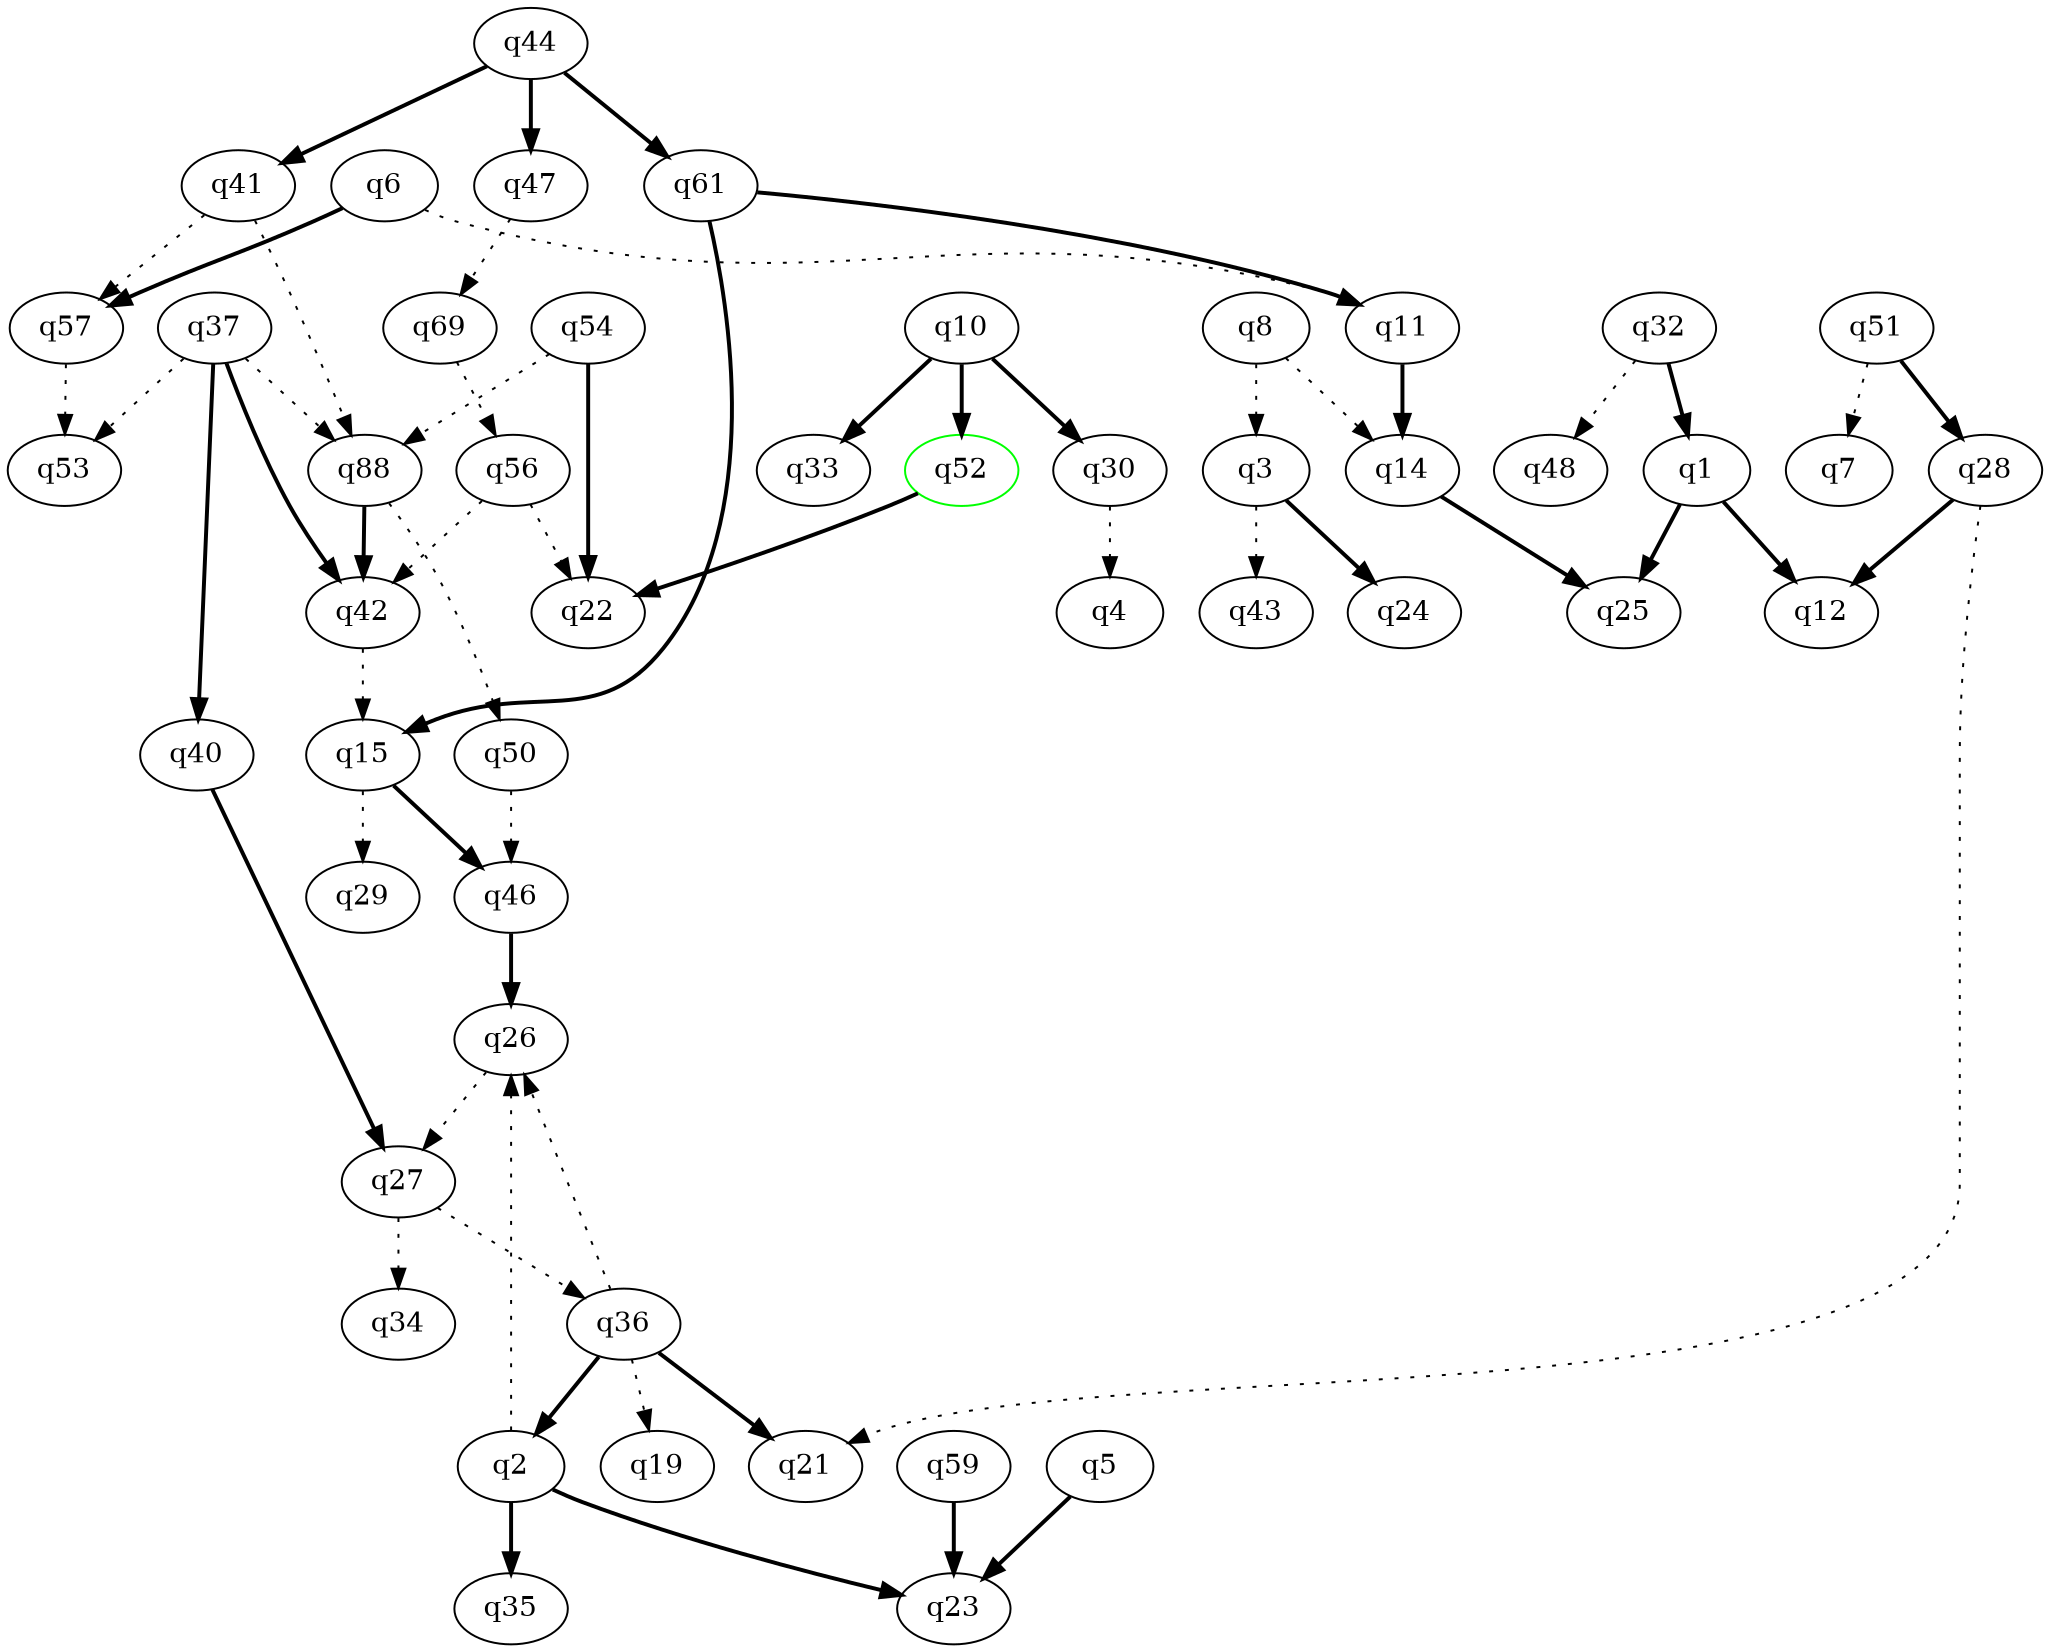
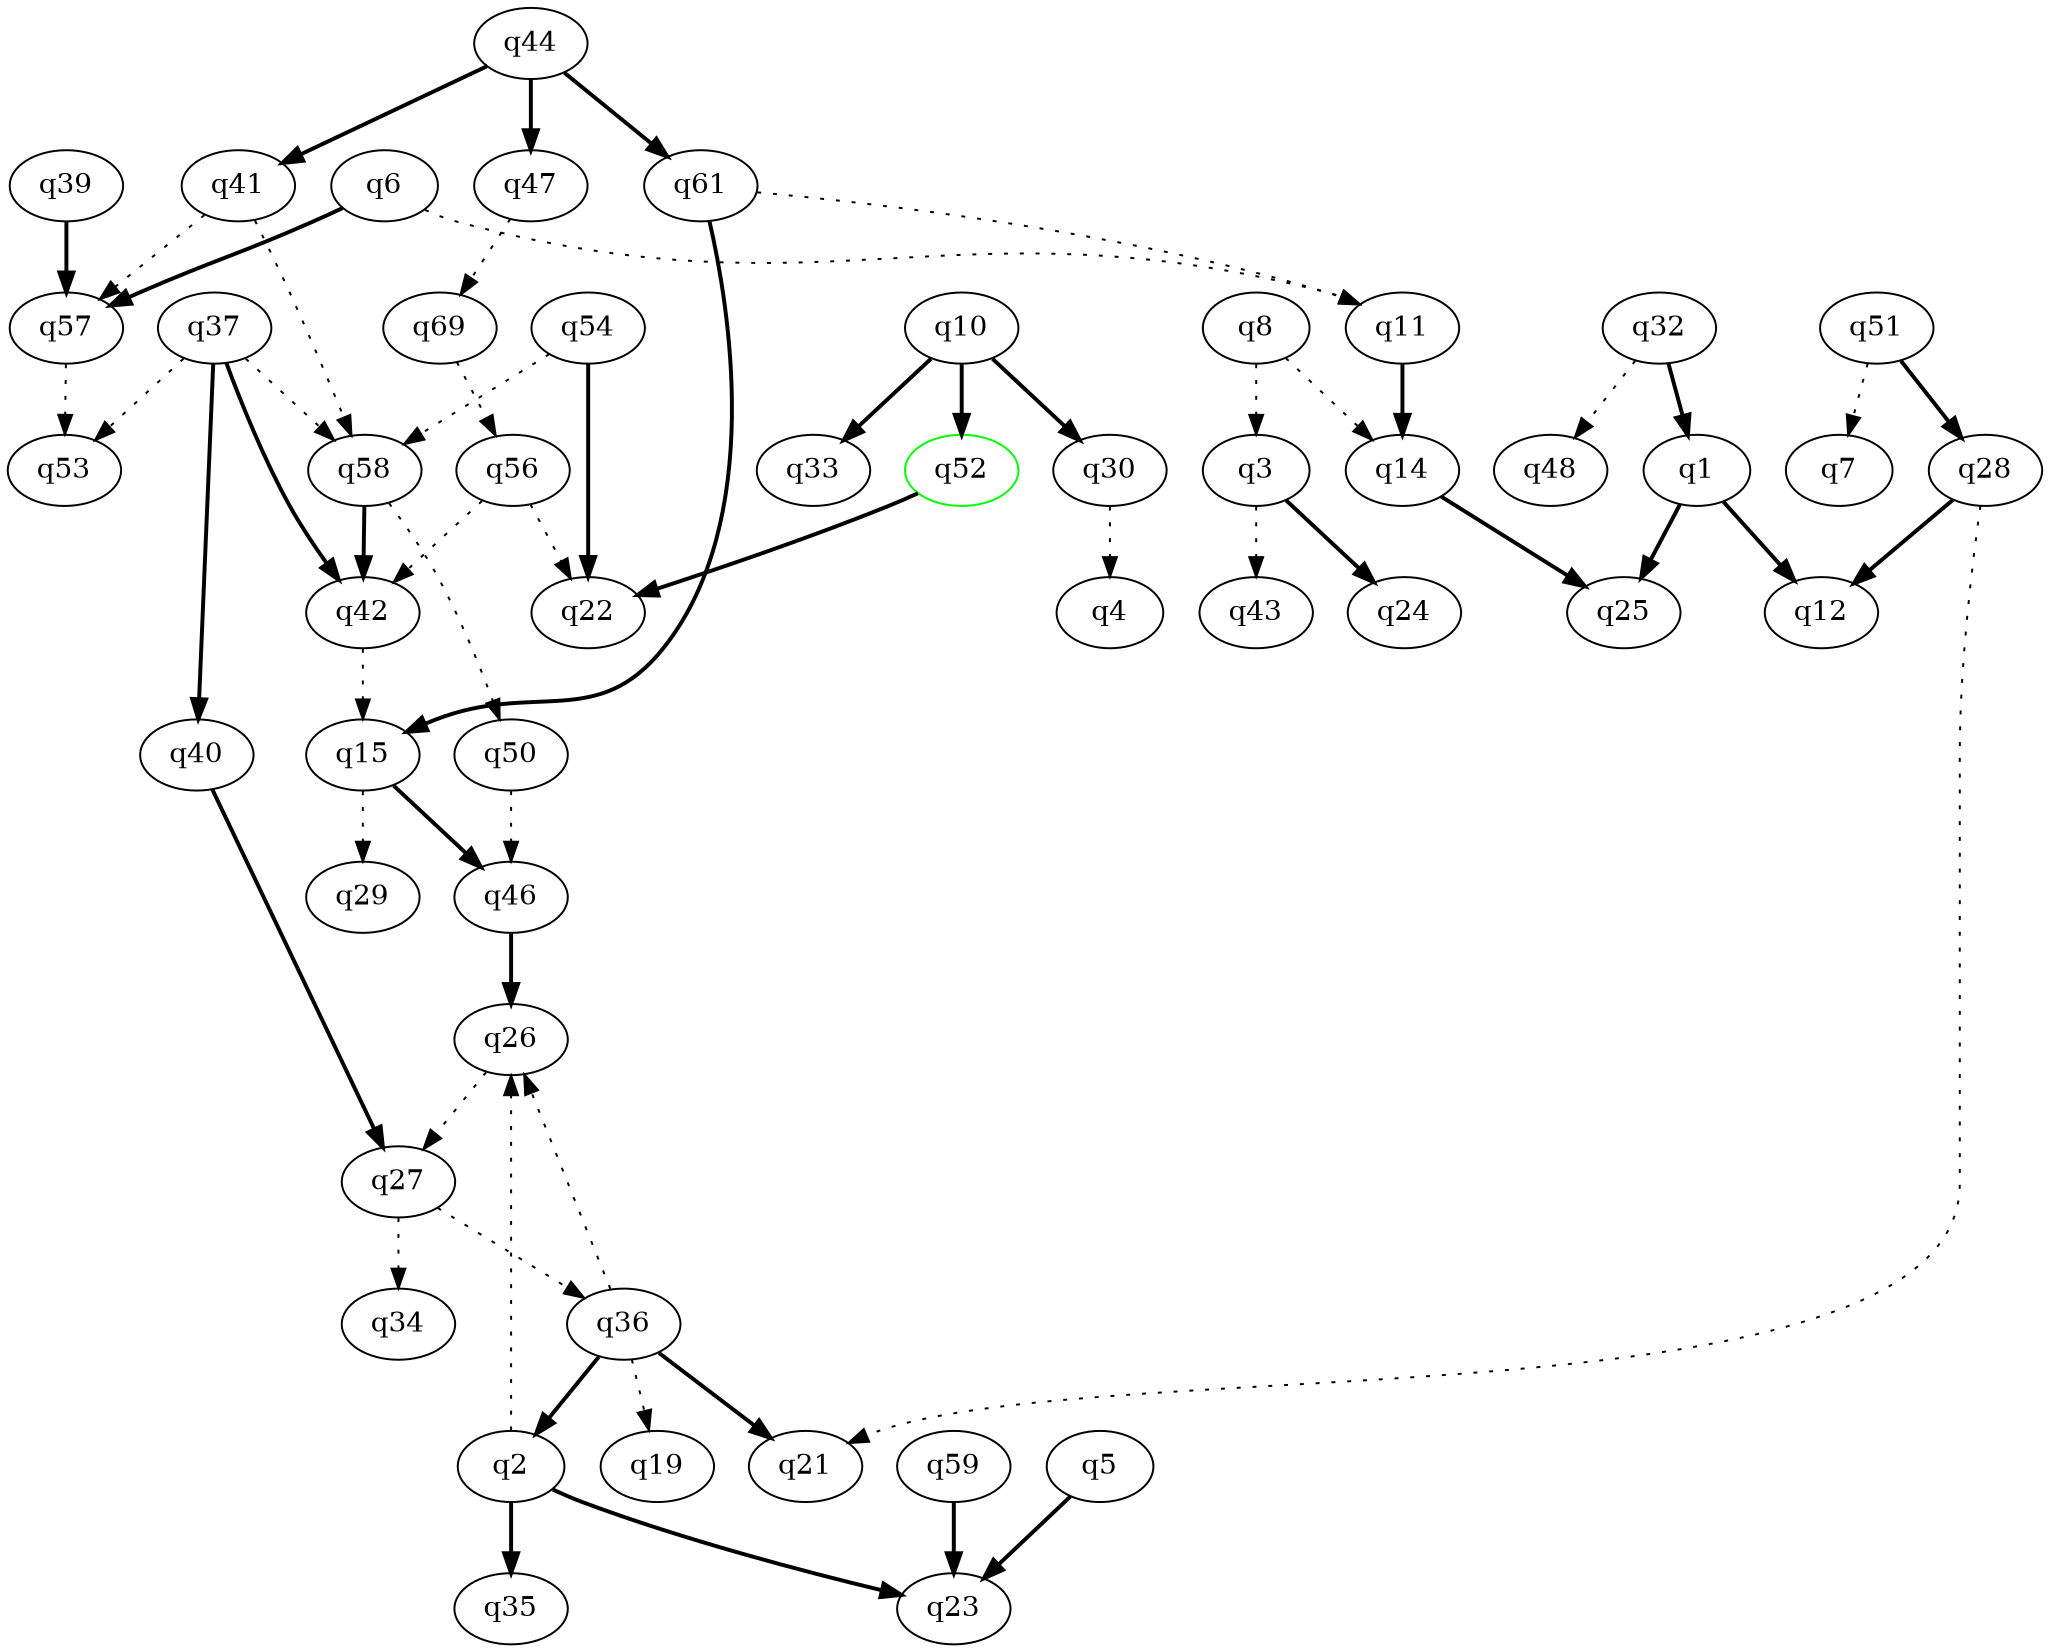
none -> (66, 186)
(1052, 231) -> (1052, 231)
(365, 470) -> (365, 470)
